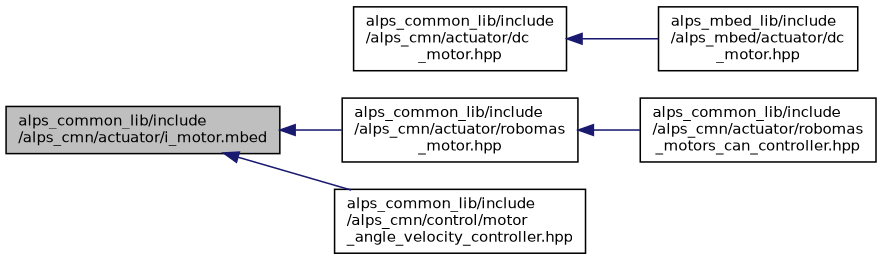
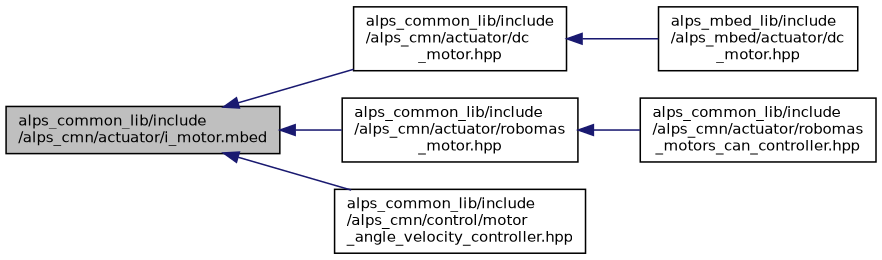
none -> (296, 86)
